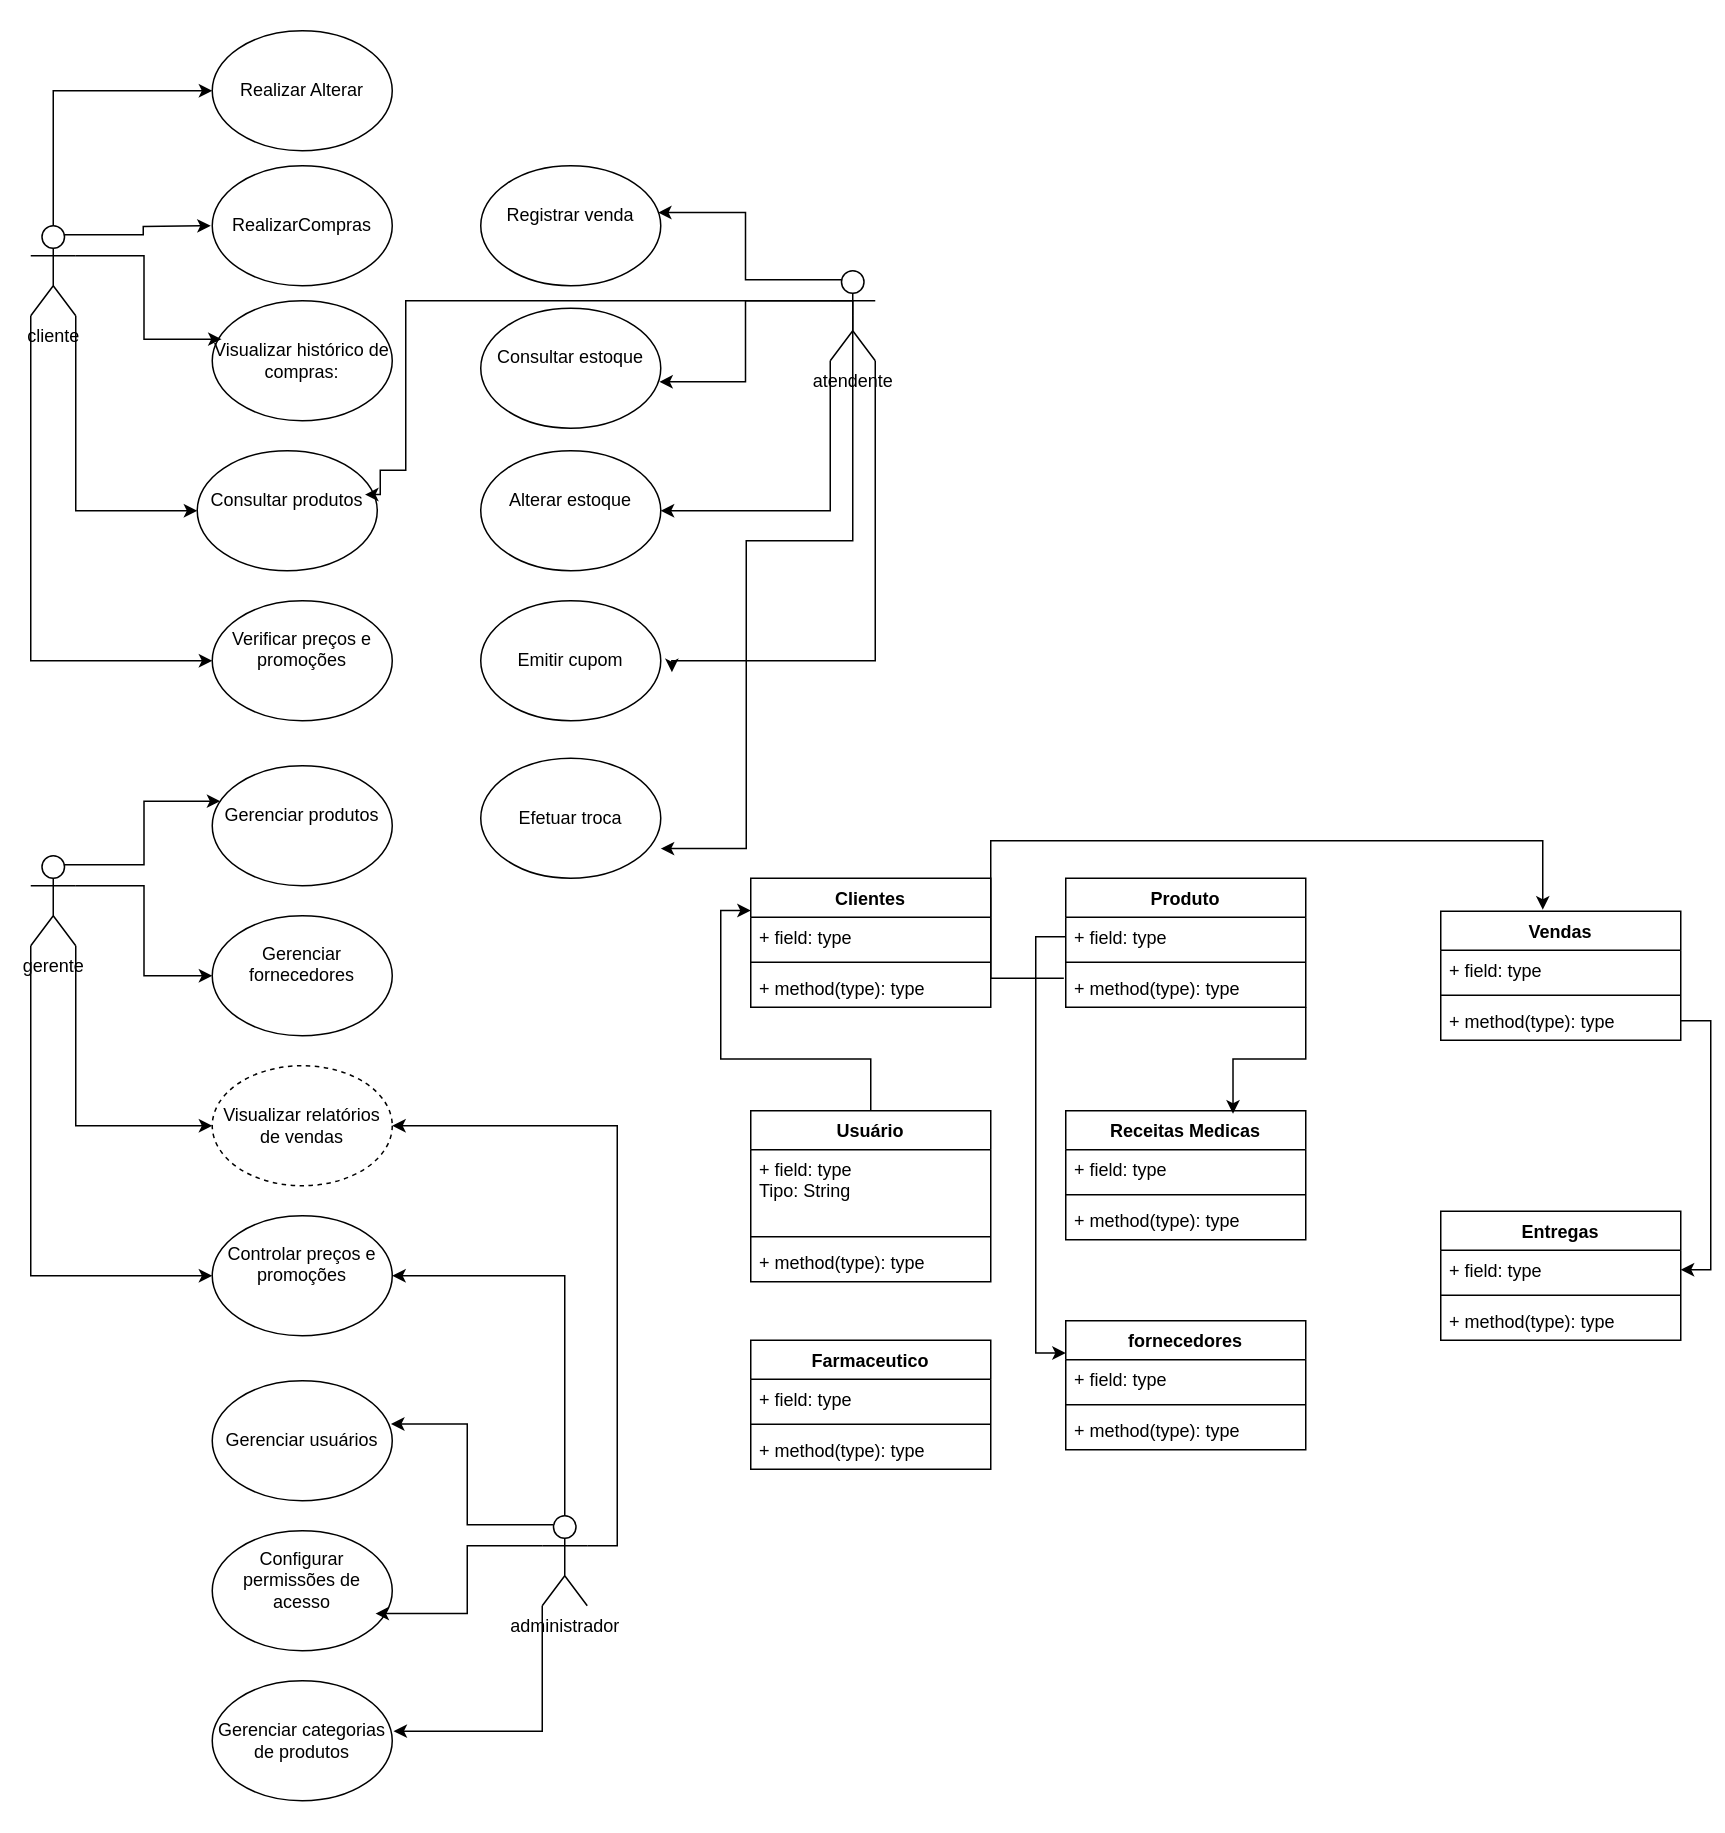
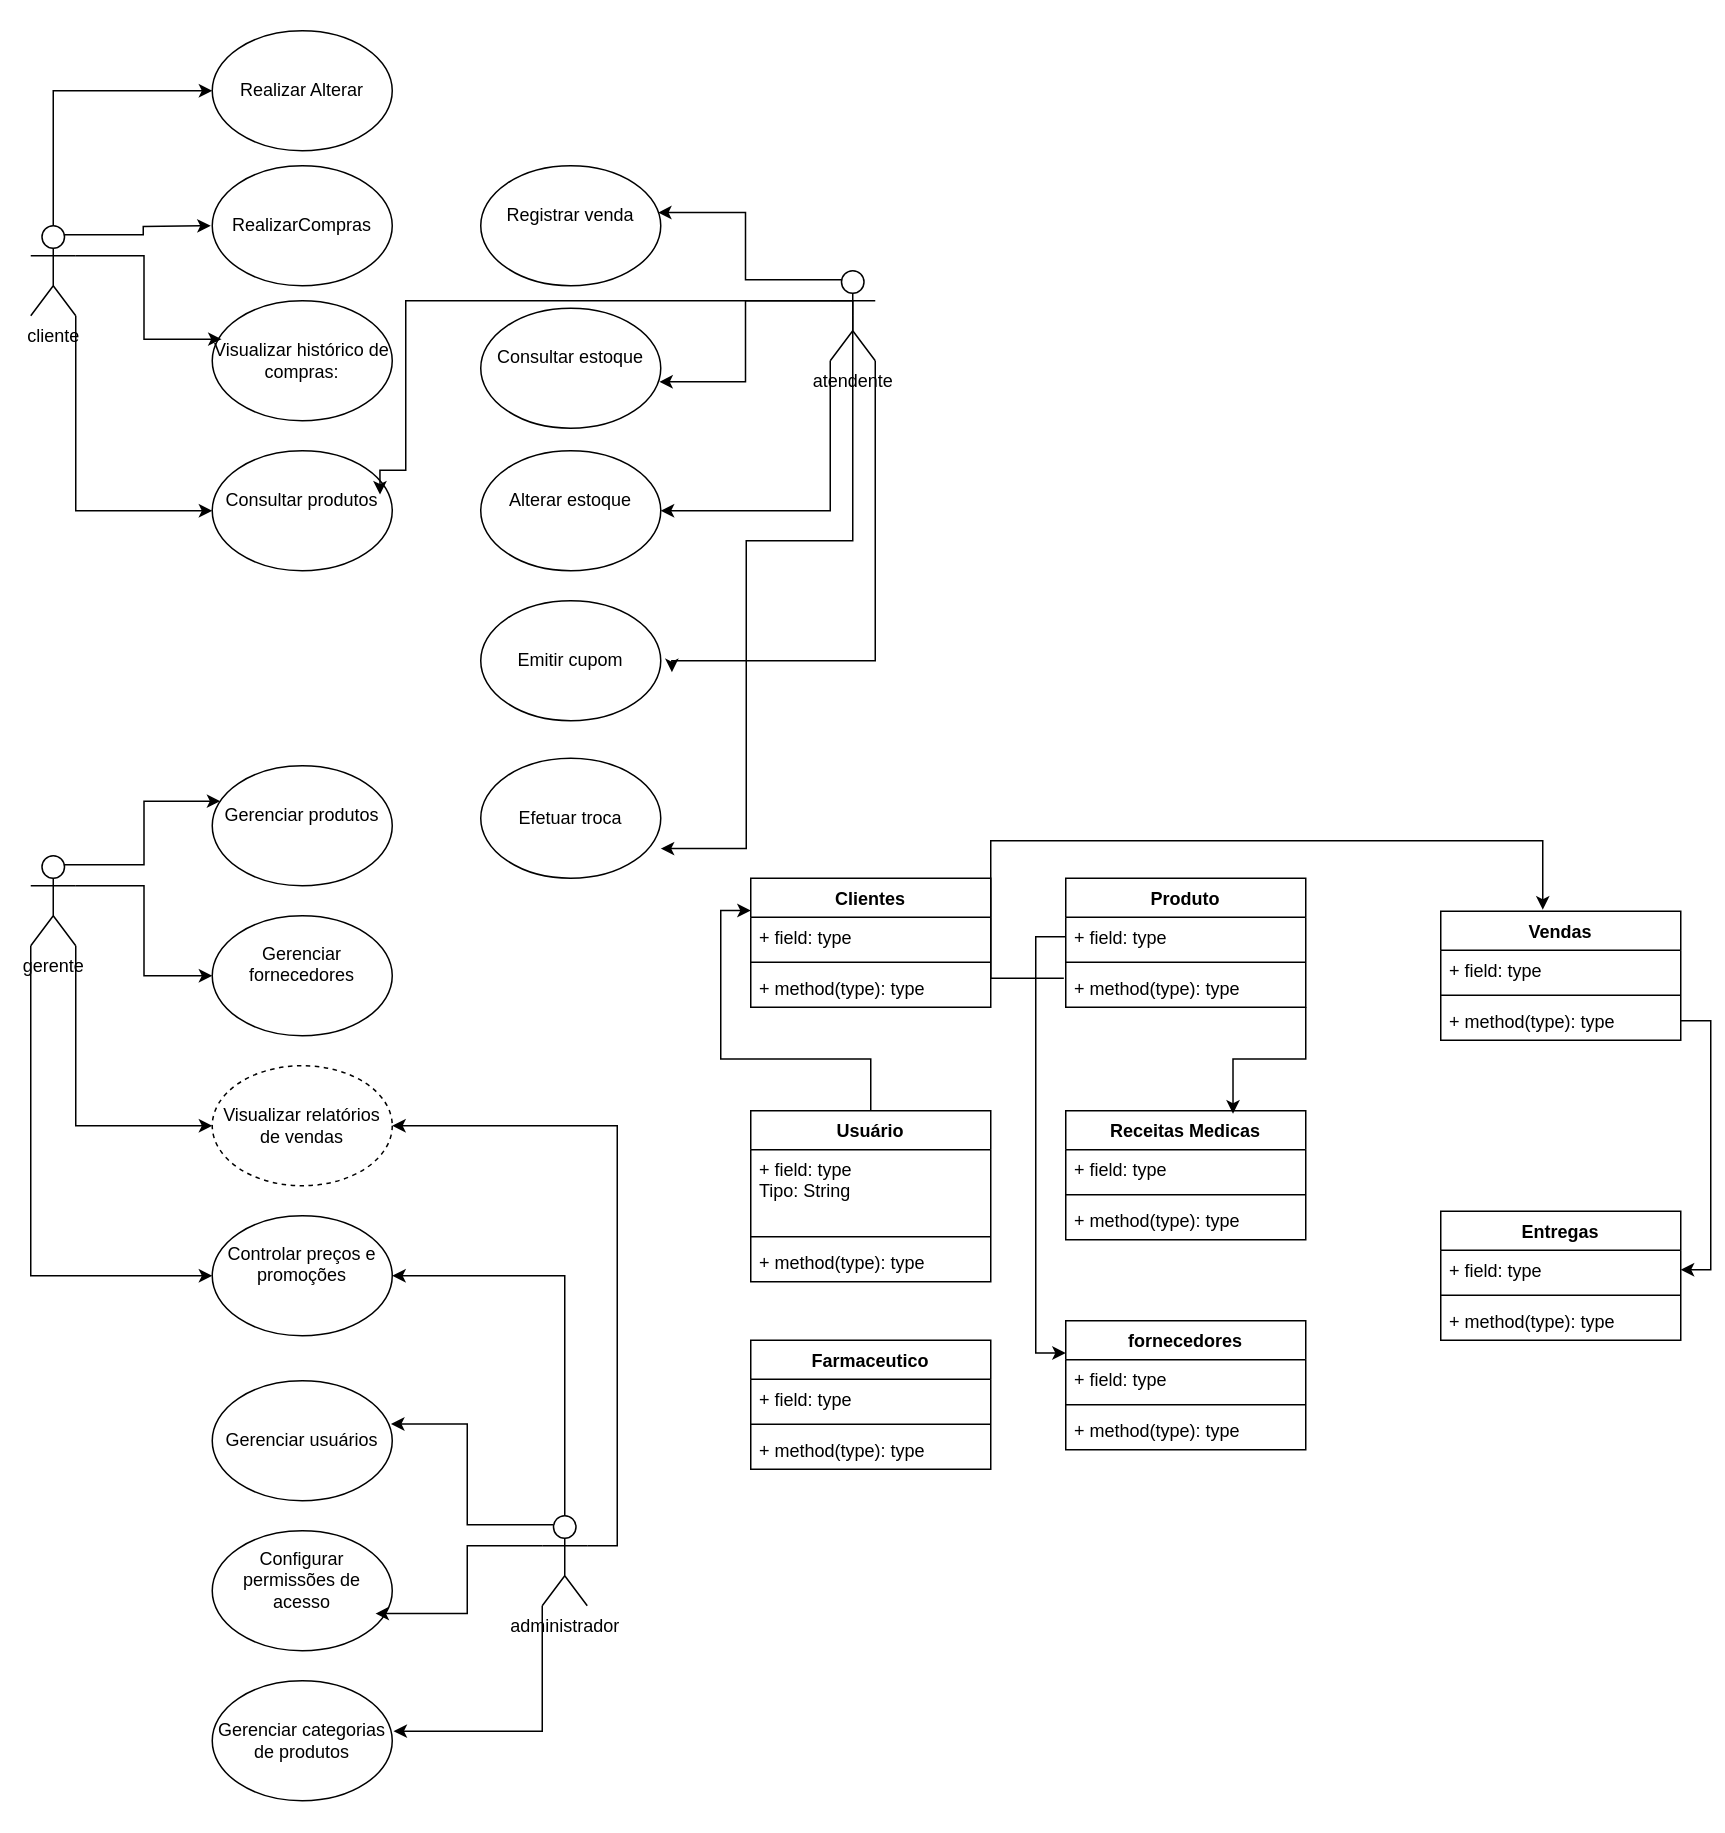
(287, 511) -> (302, 511)
(31, 574) -> none
(302, 661) -> none
